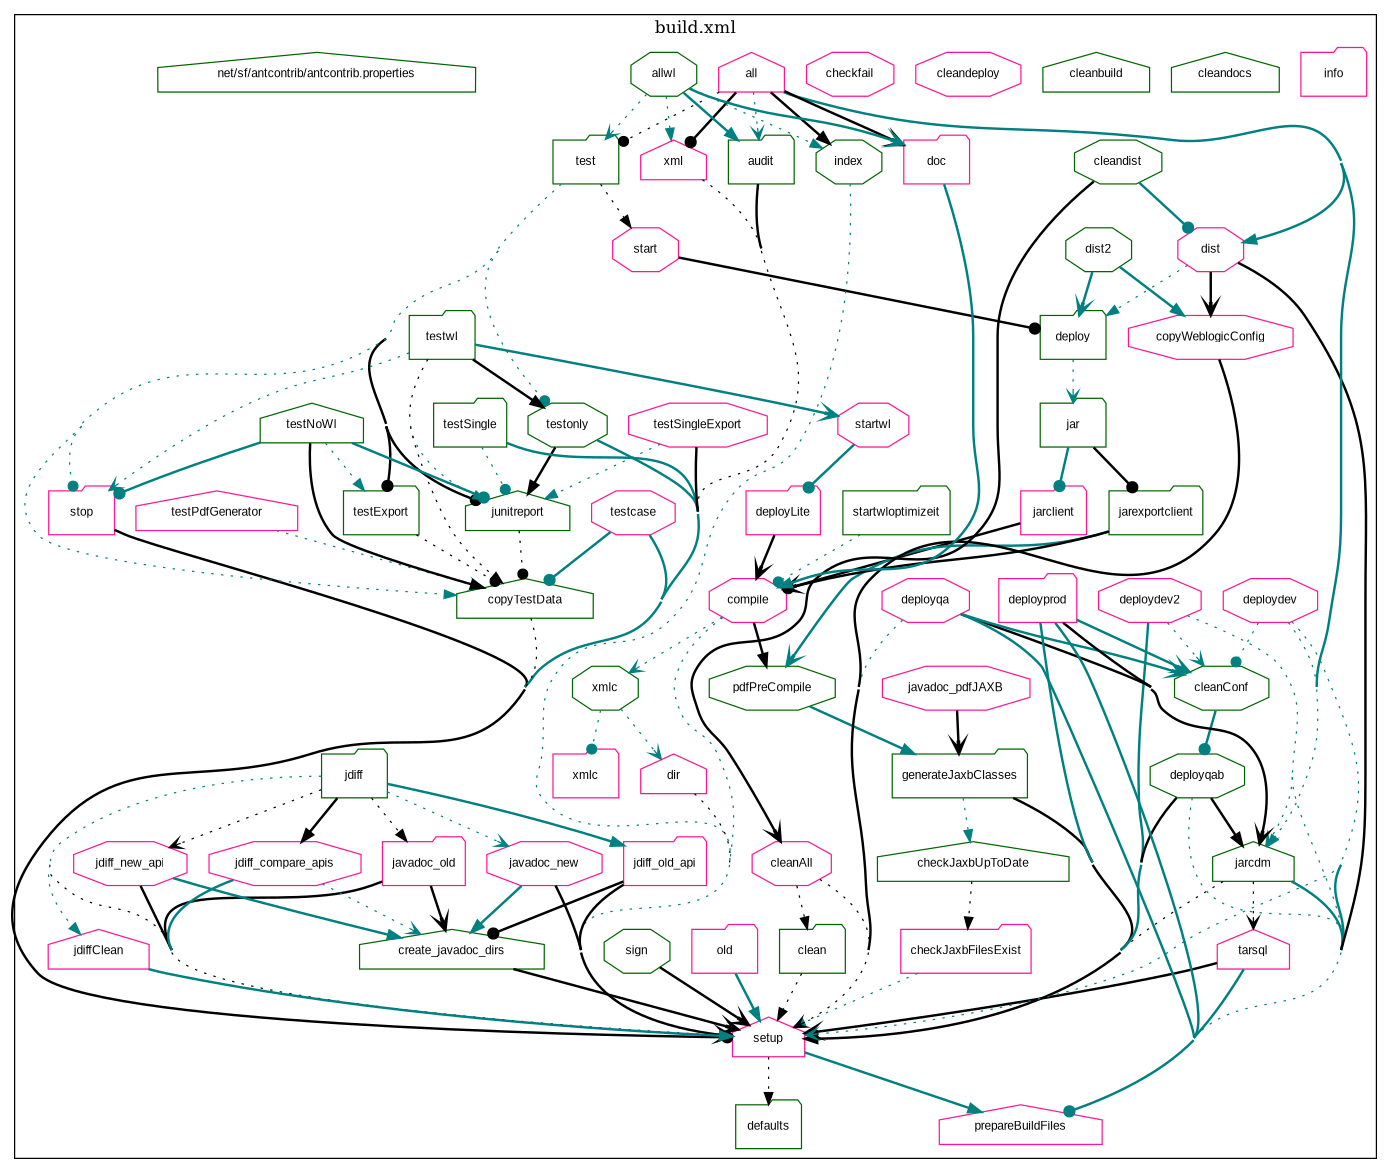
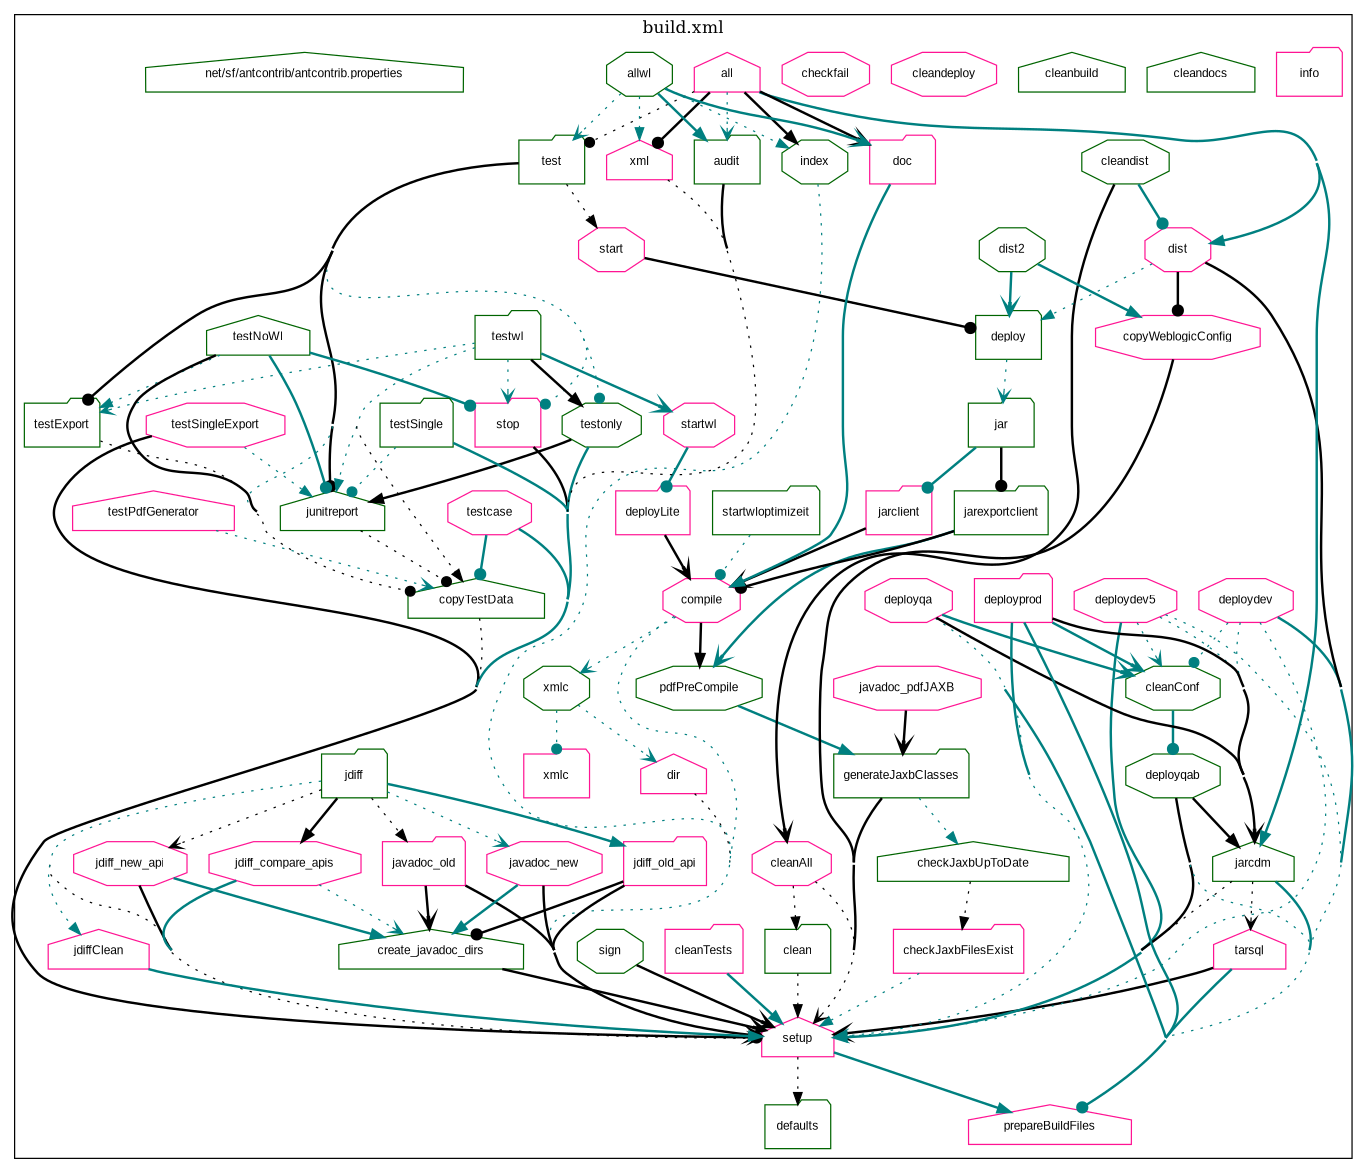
(1211, 288) -> (1178, 289)
none -> (293, 372)
(1150, 601) -> (1125, 601)
(725, 951) -> (704, 951)
